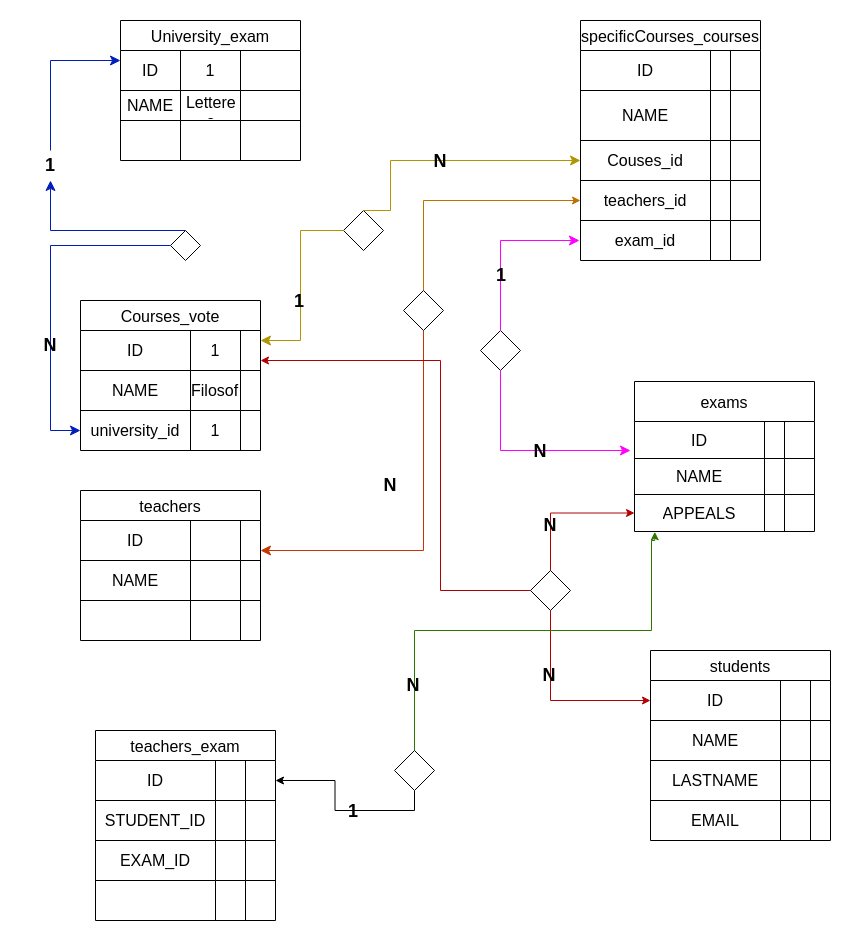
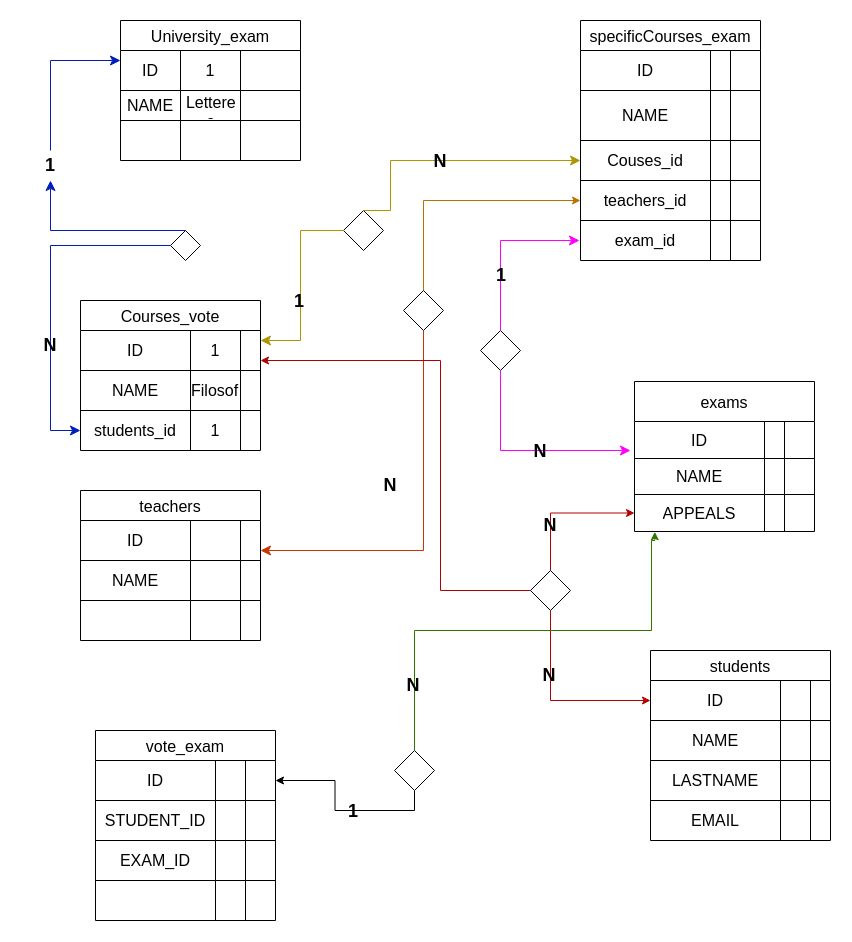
(670, 37) -> (670, 37)
(136, 431) -> (136, 431)
(185, 747) -> (185, 747)
